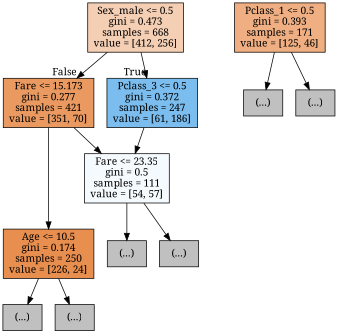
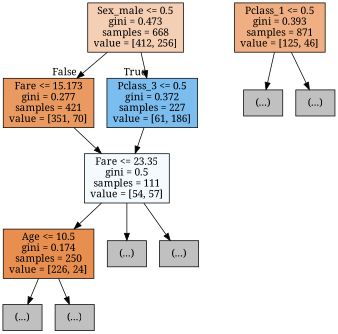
(280, 28) -> (280, 28)
(152, 103) -> (152, 103)
(49, 175) -> (91, 213)
